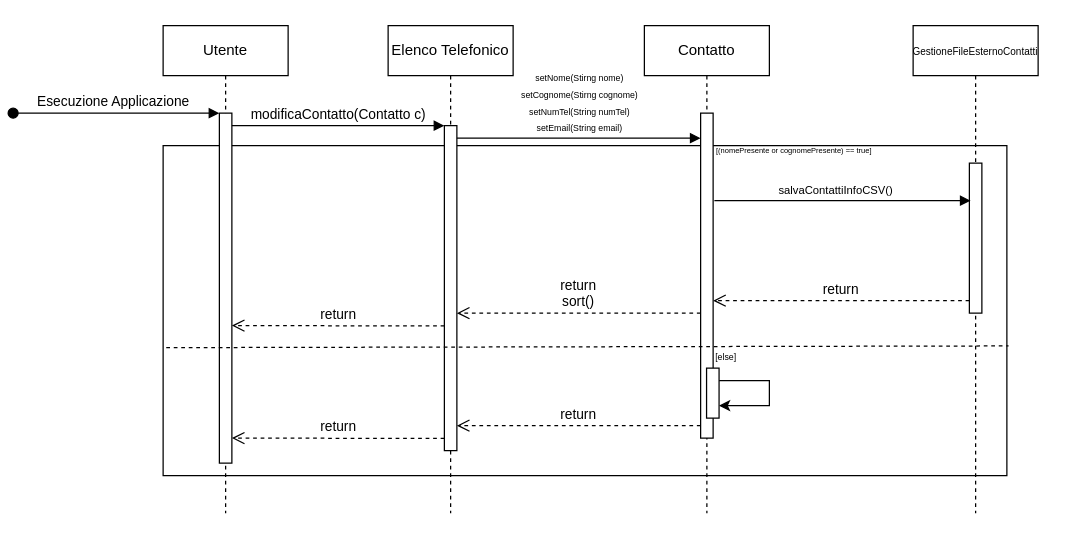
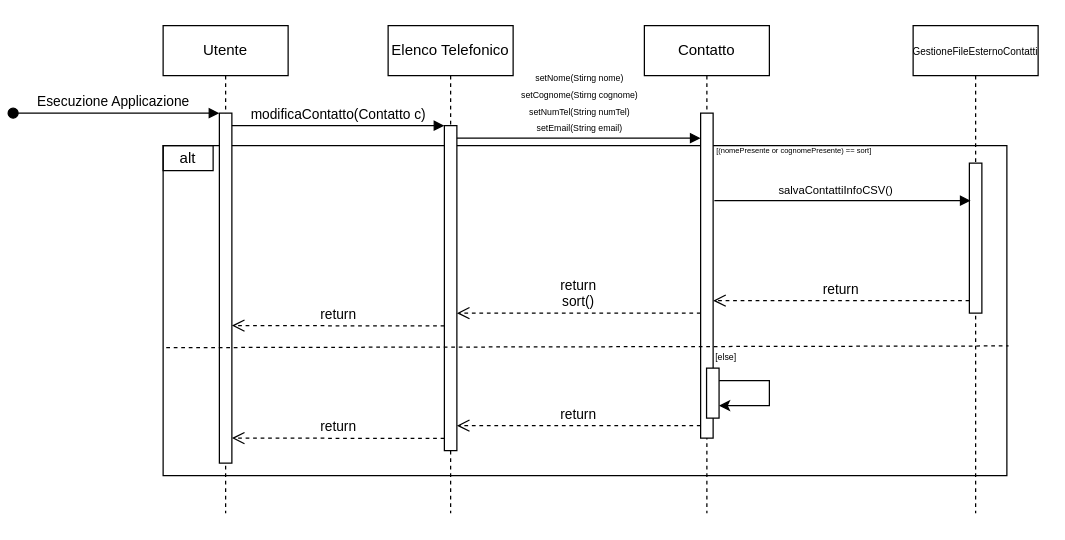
(794, 148) -> (794, 148)
none -> (188, 158)
